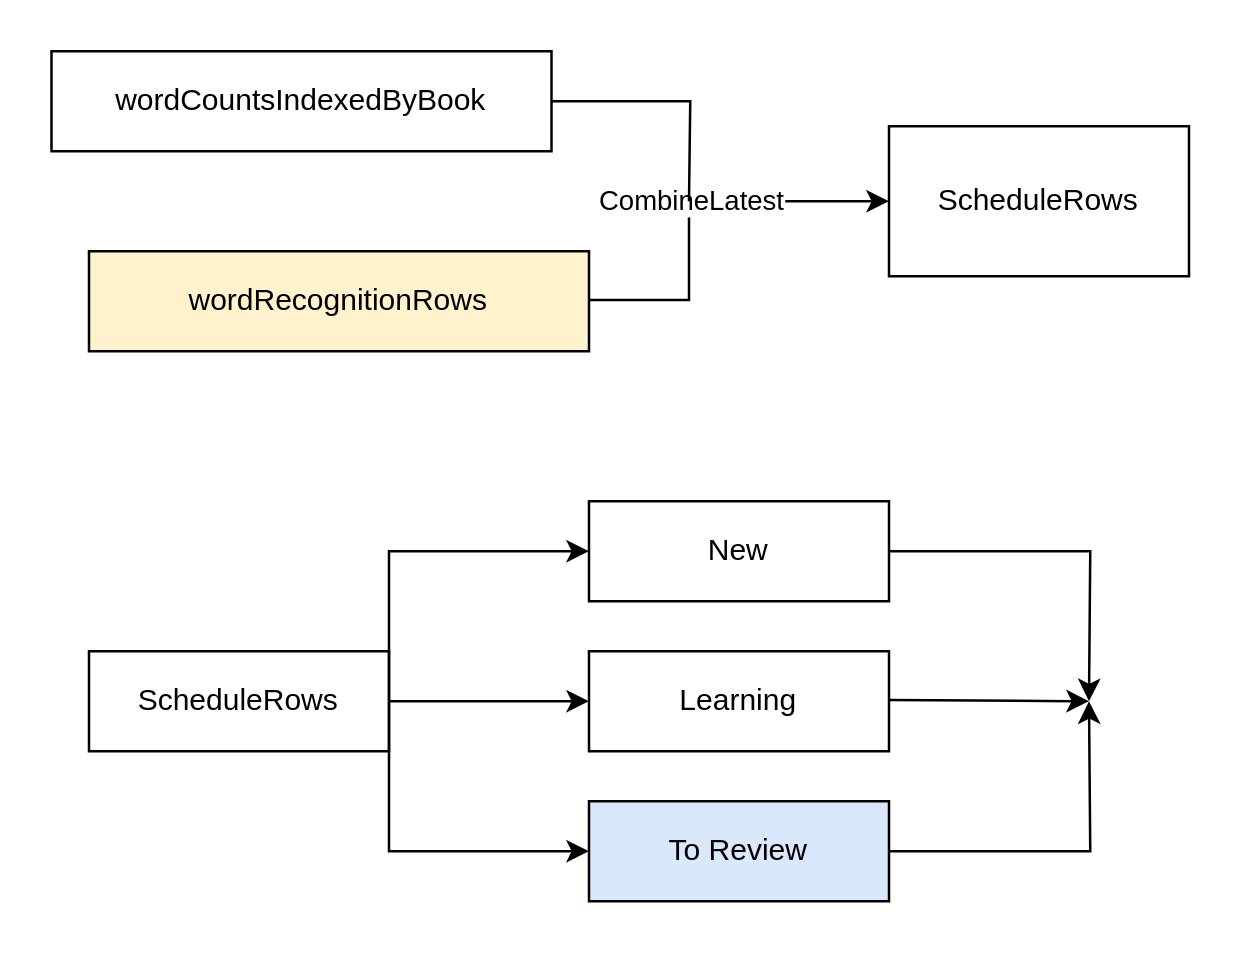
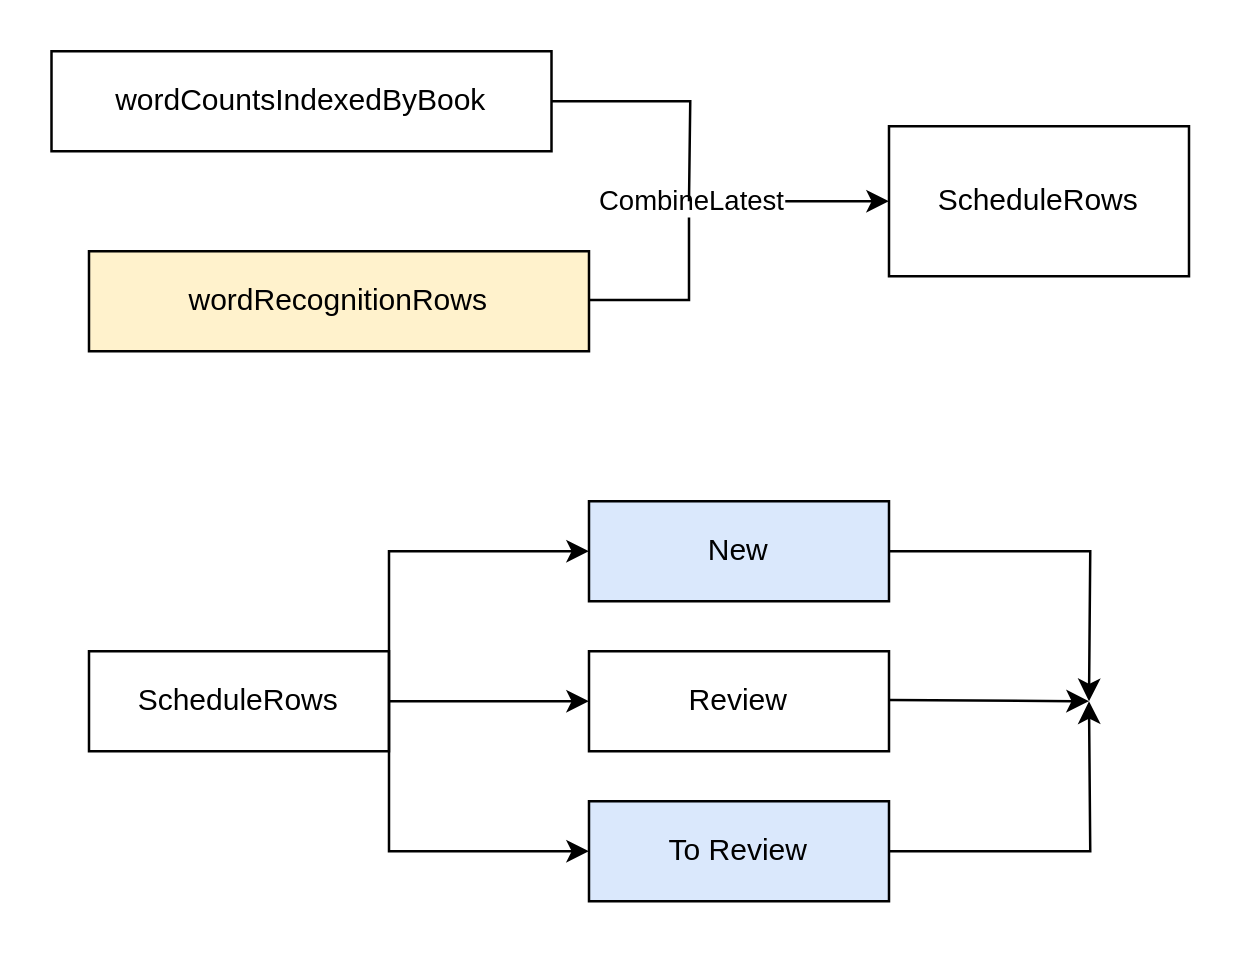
(739, 551) -> (739, 551)
(739, 701) -> (739, 701)
